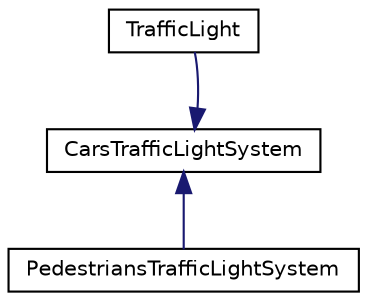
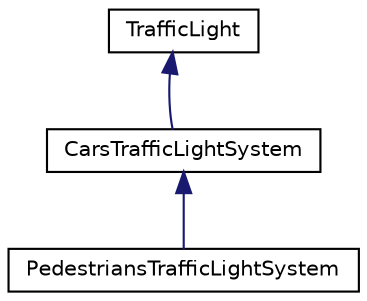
(198, 80) -> (170, 102)
